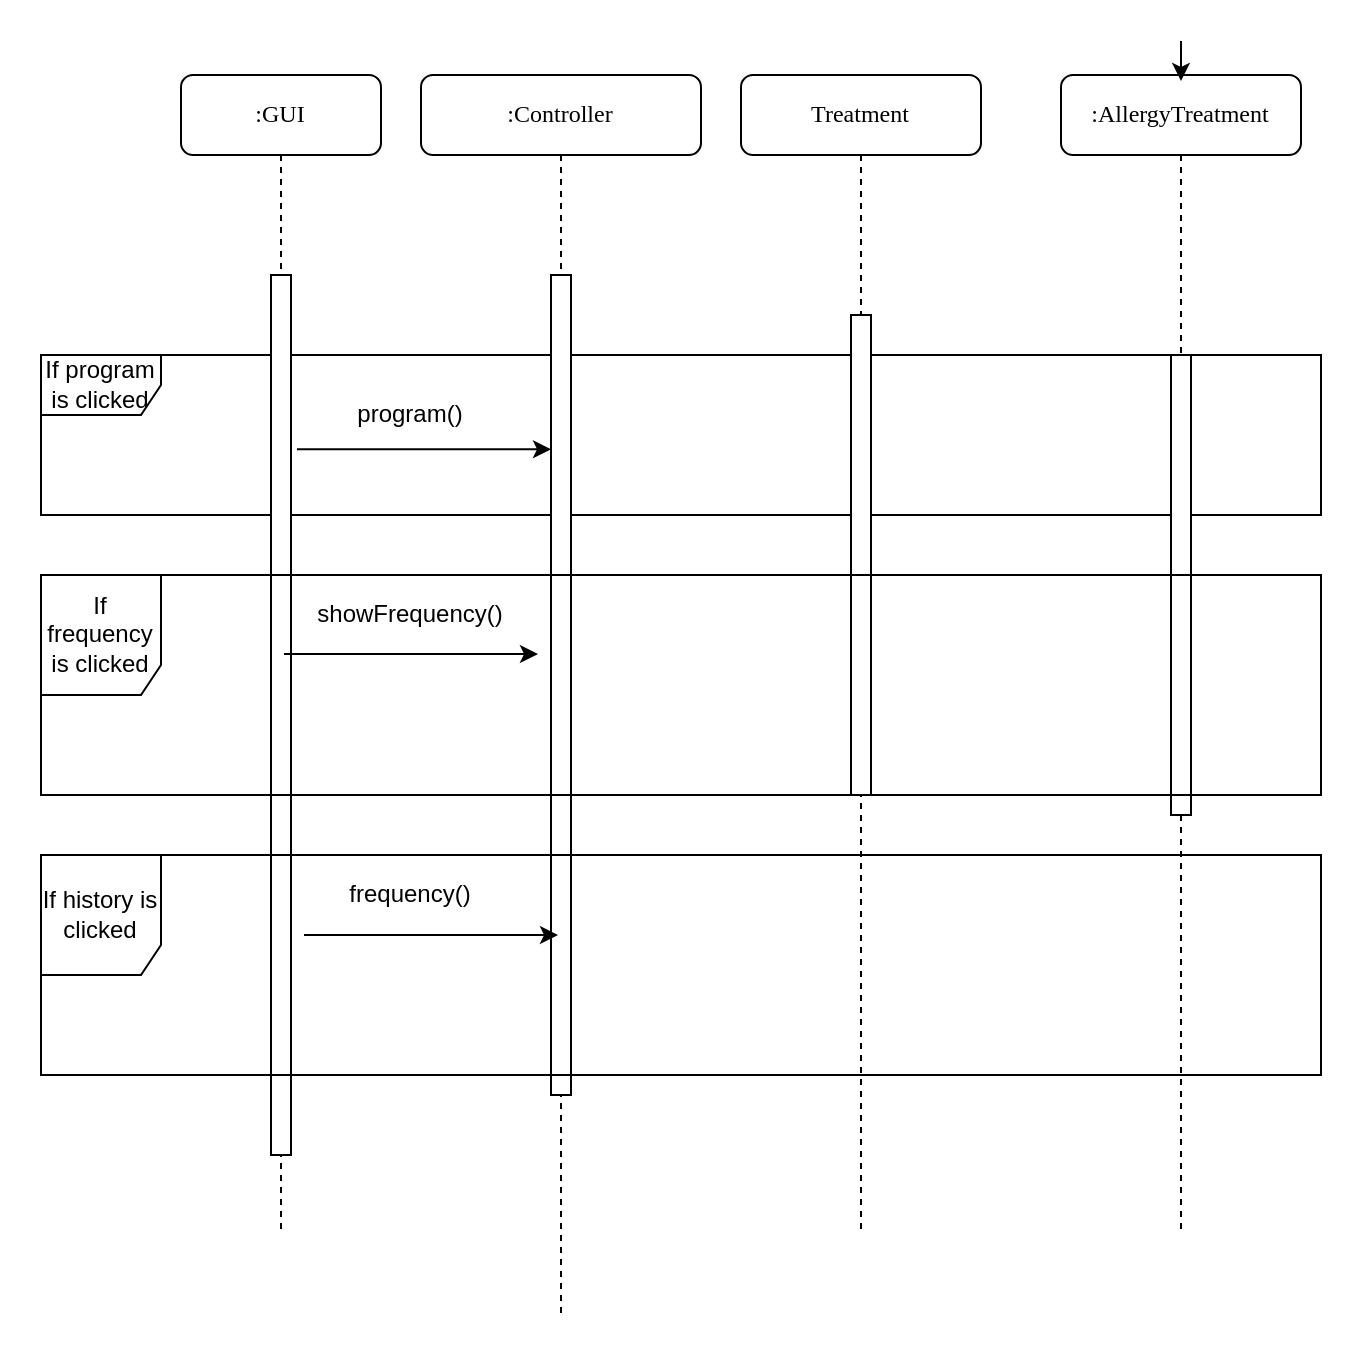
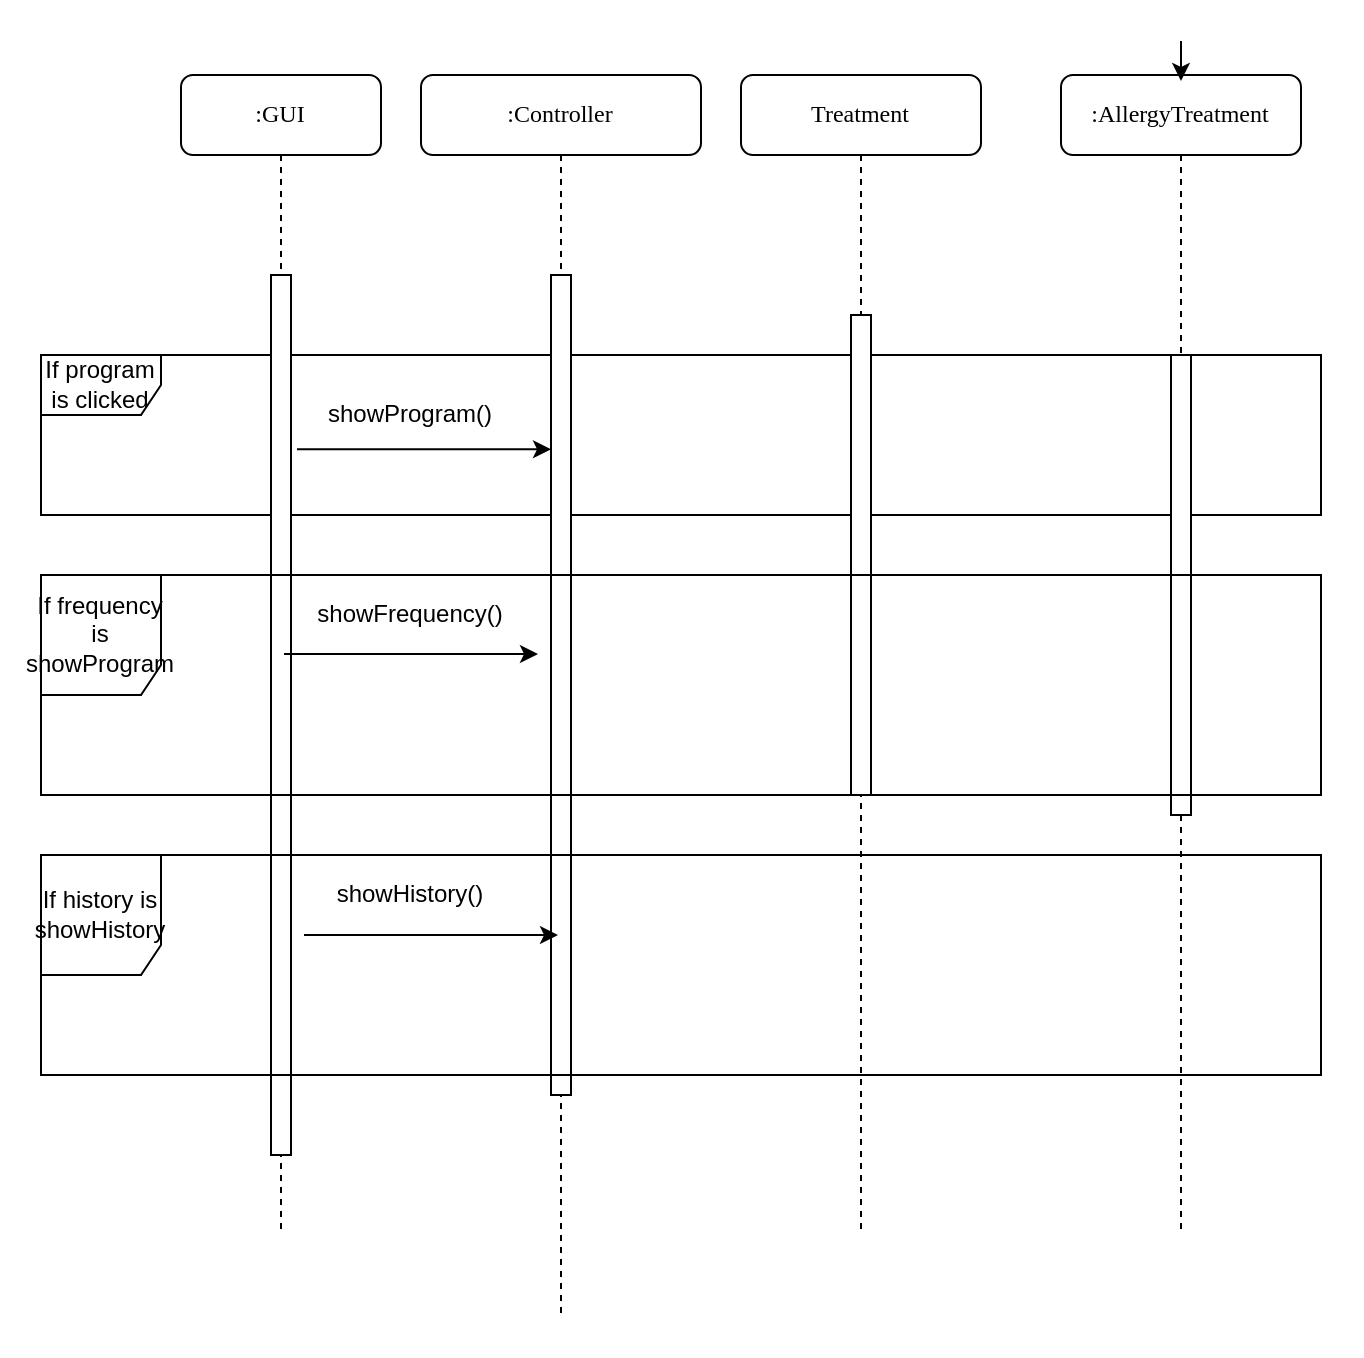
(411, 415) -> (411, 415)
(101, 635) -> (101, 635)
(411, 895) -> (411, 895)
(101, 915) -> (101, 915)
